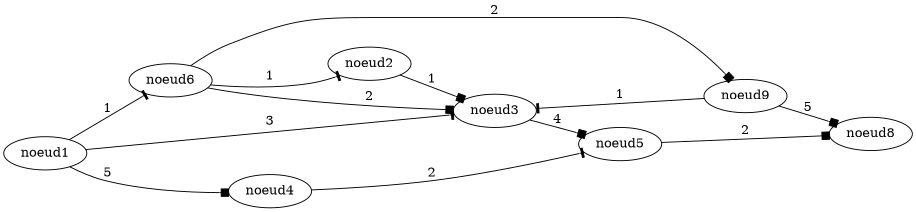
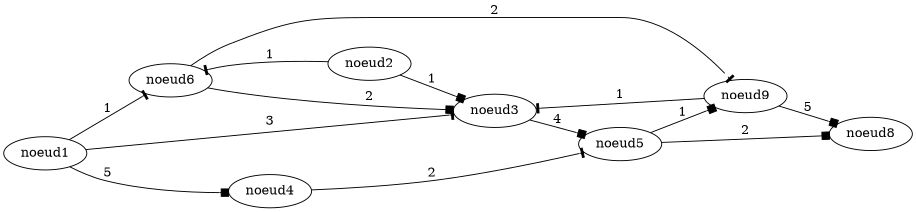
(461, 18) -> (461, 18)
(273, 87) -> (268, 62)
none -> (679, 122)
